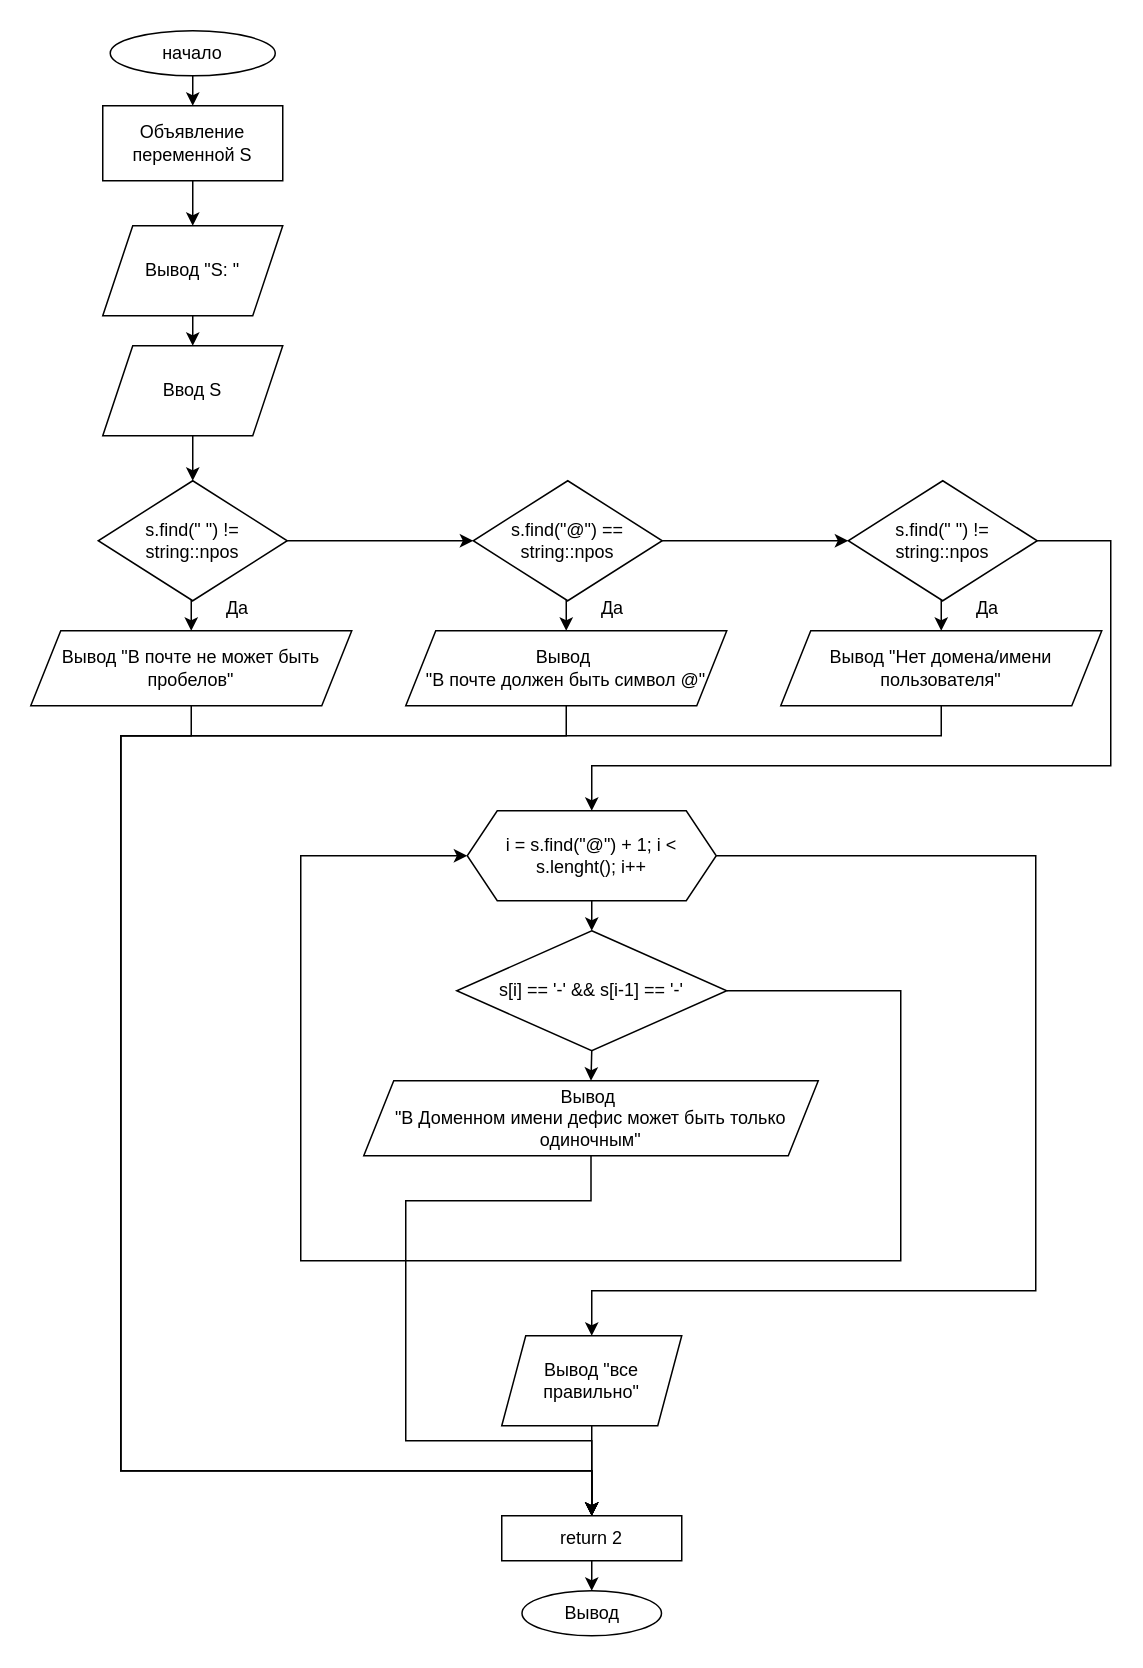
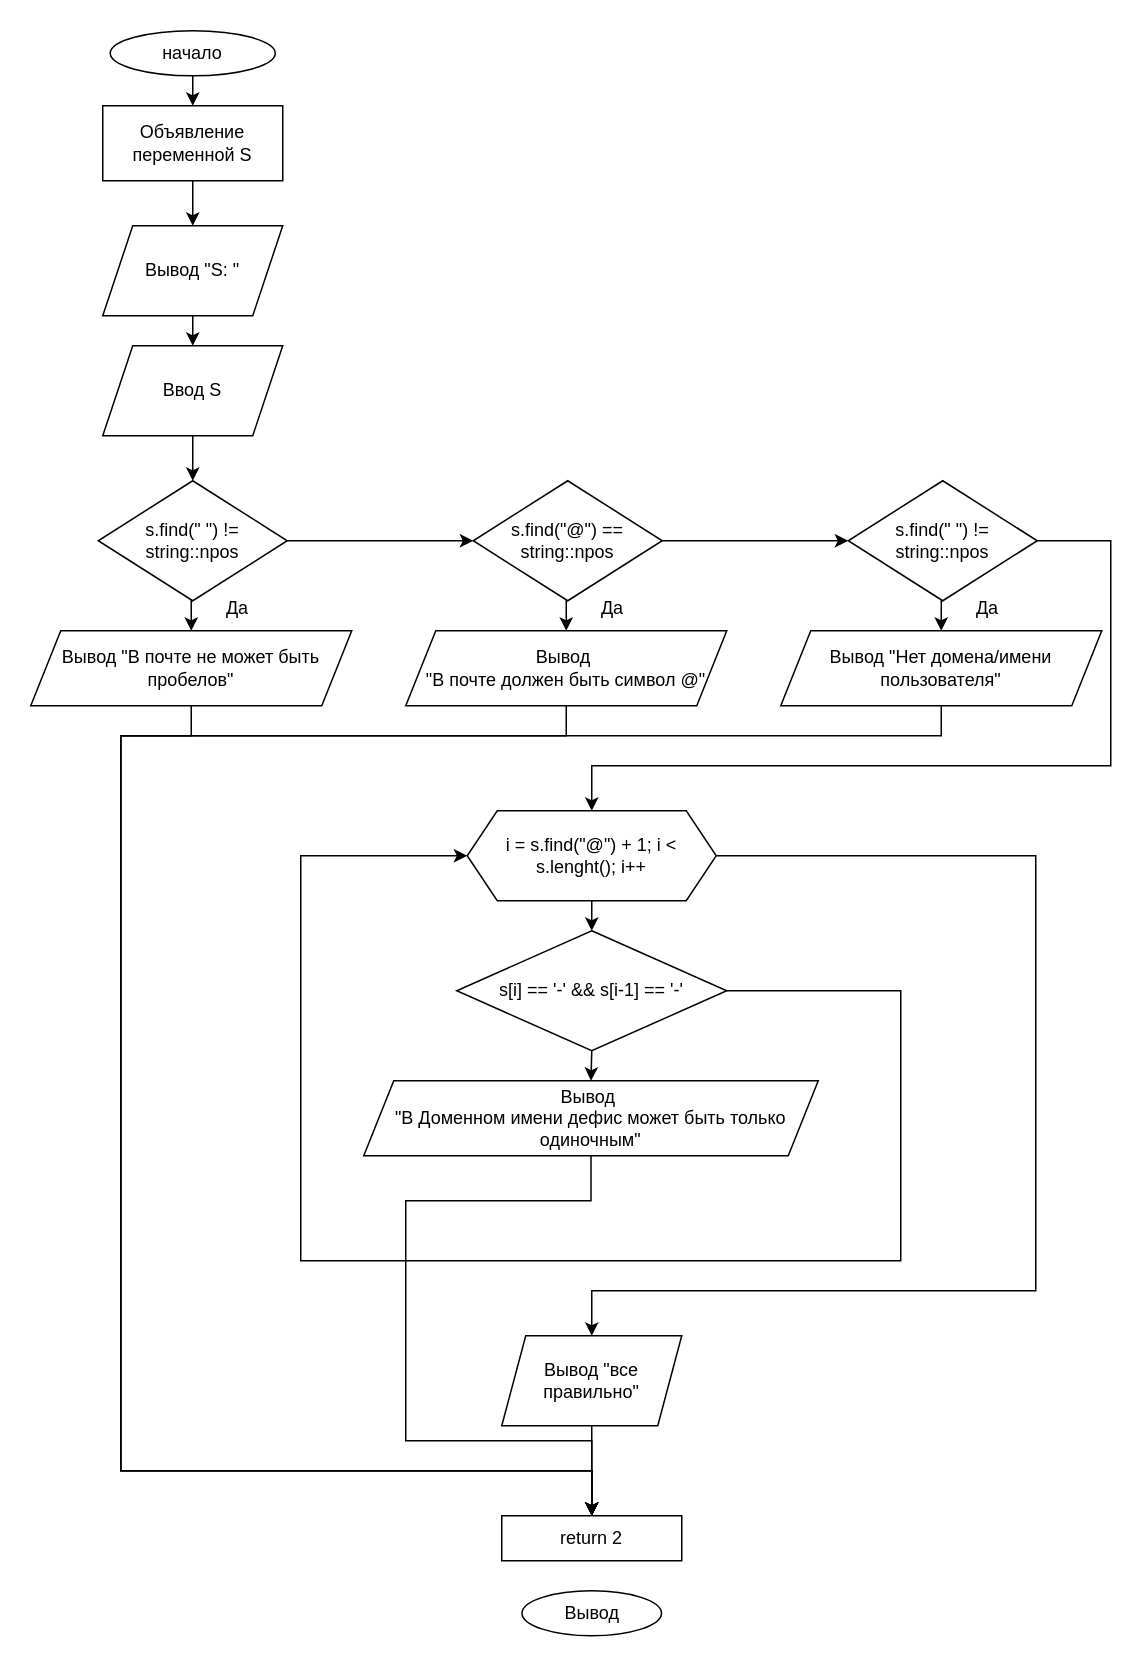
(592, 1571) -> none
